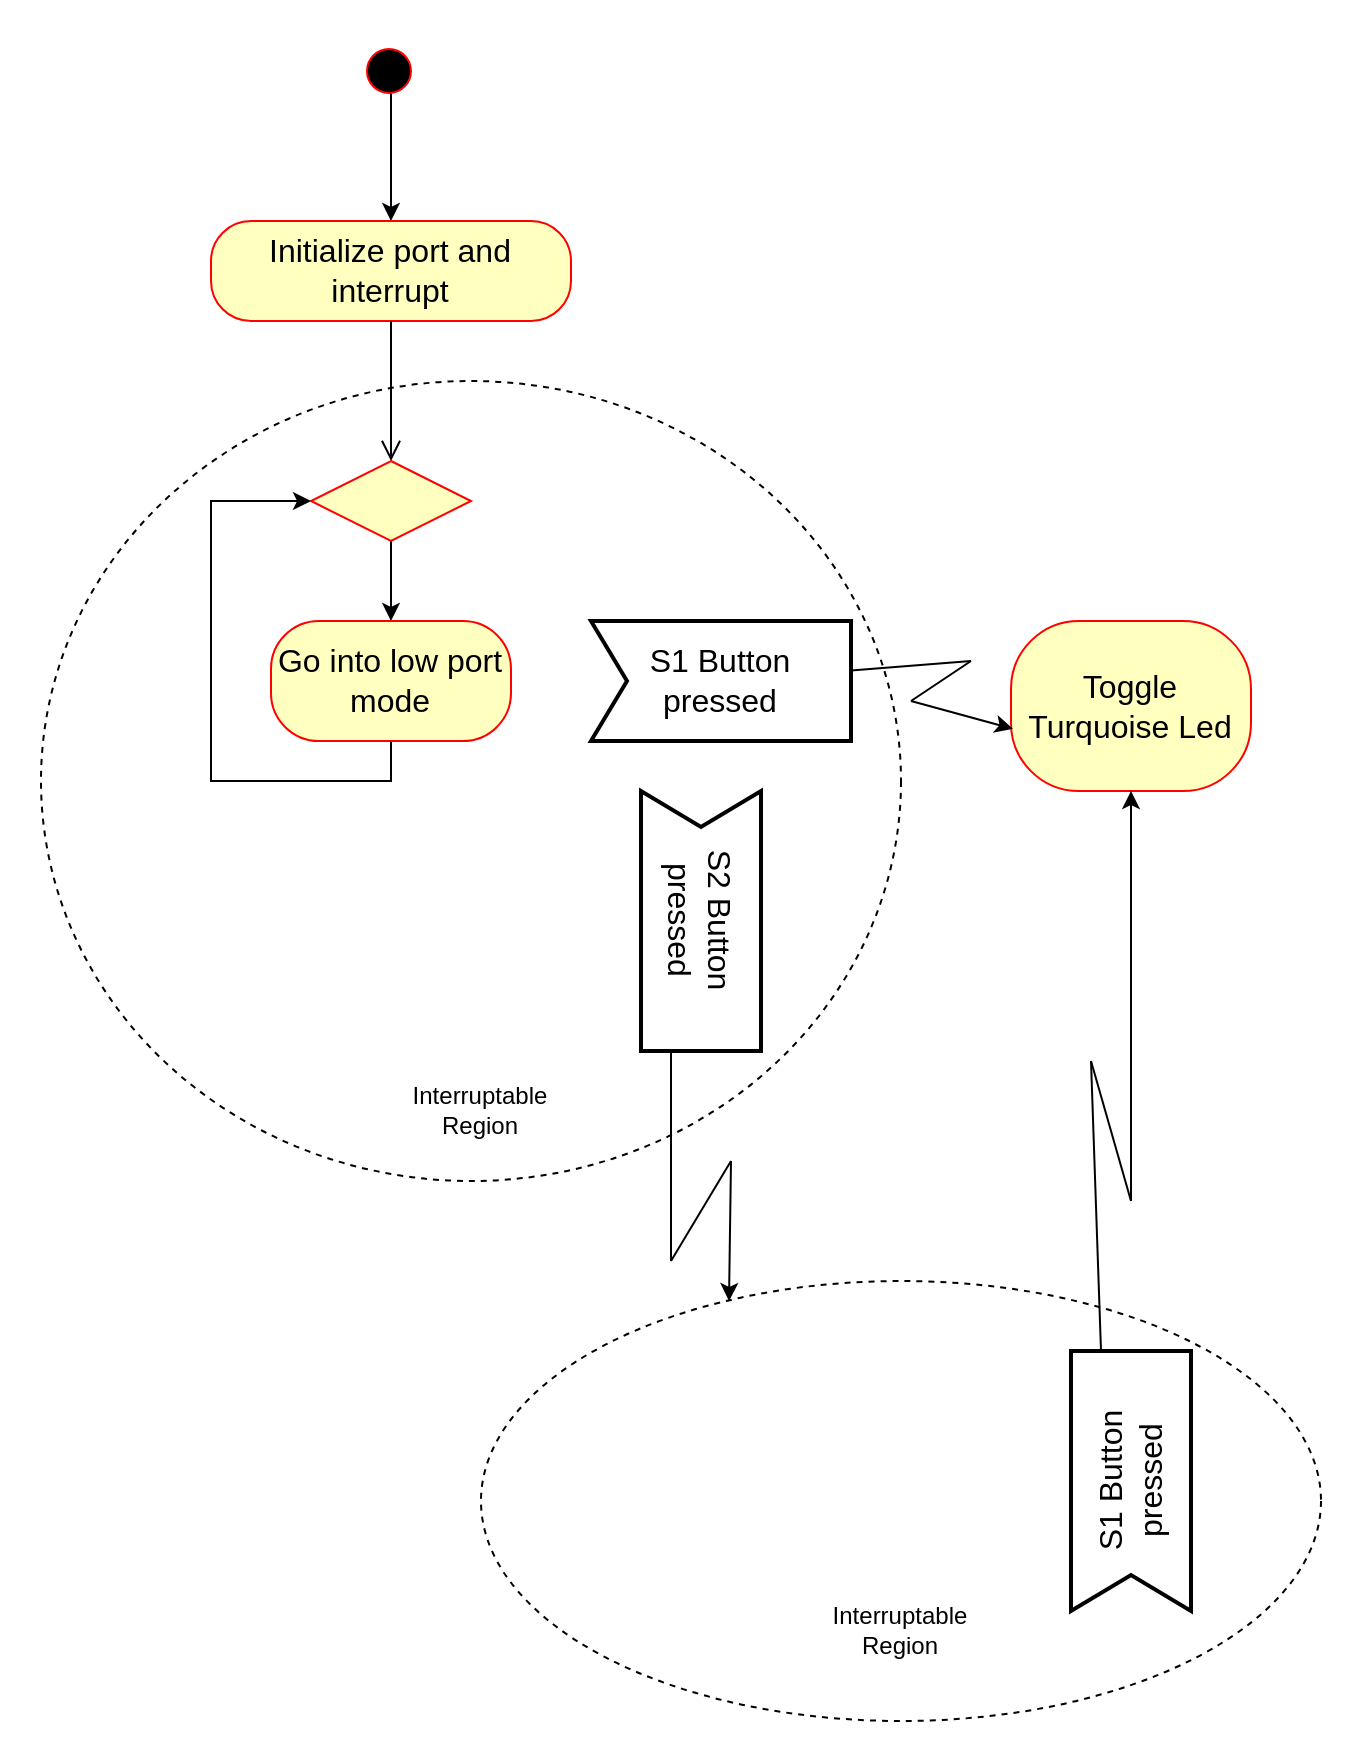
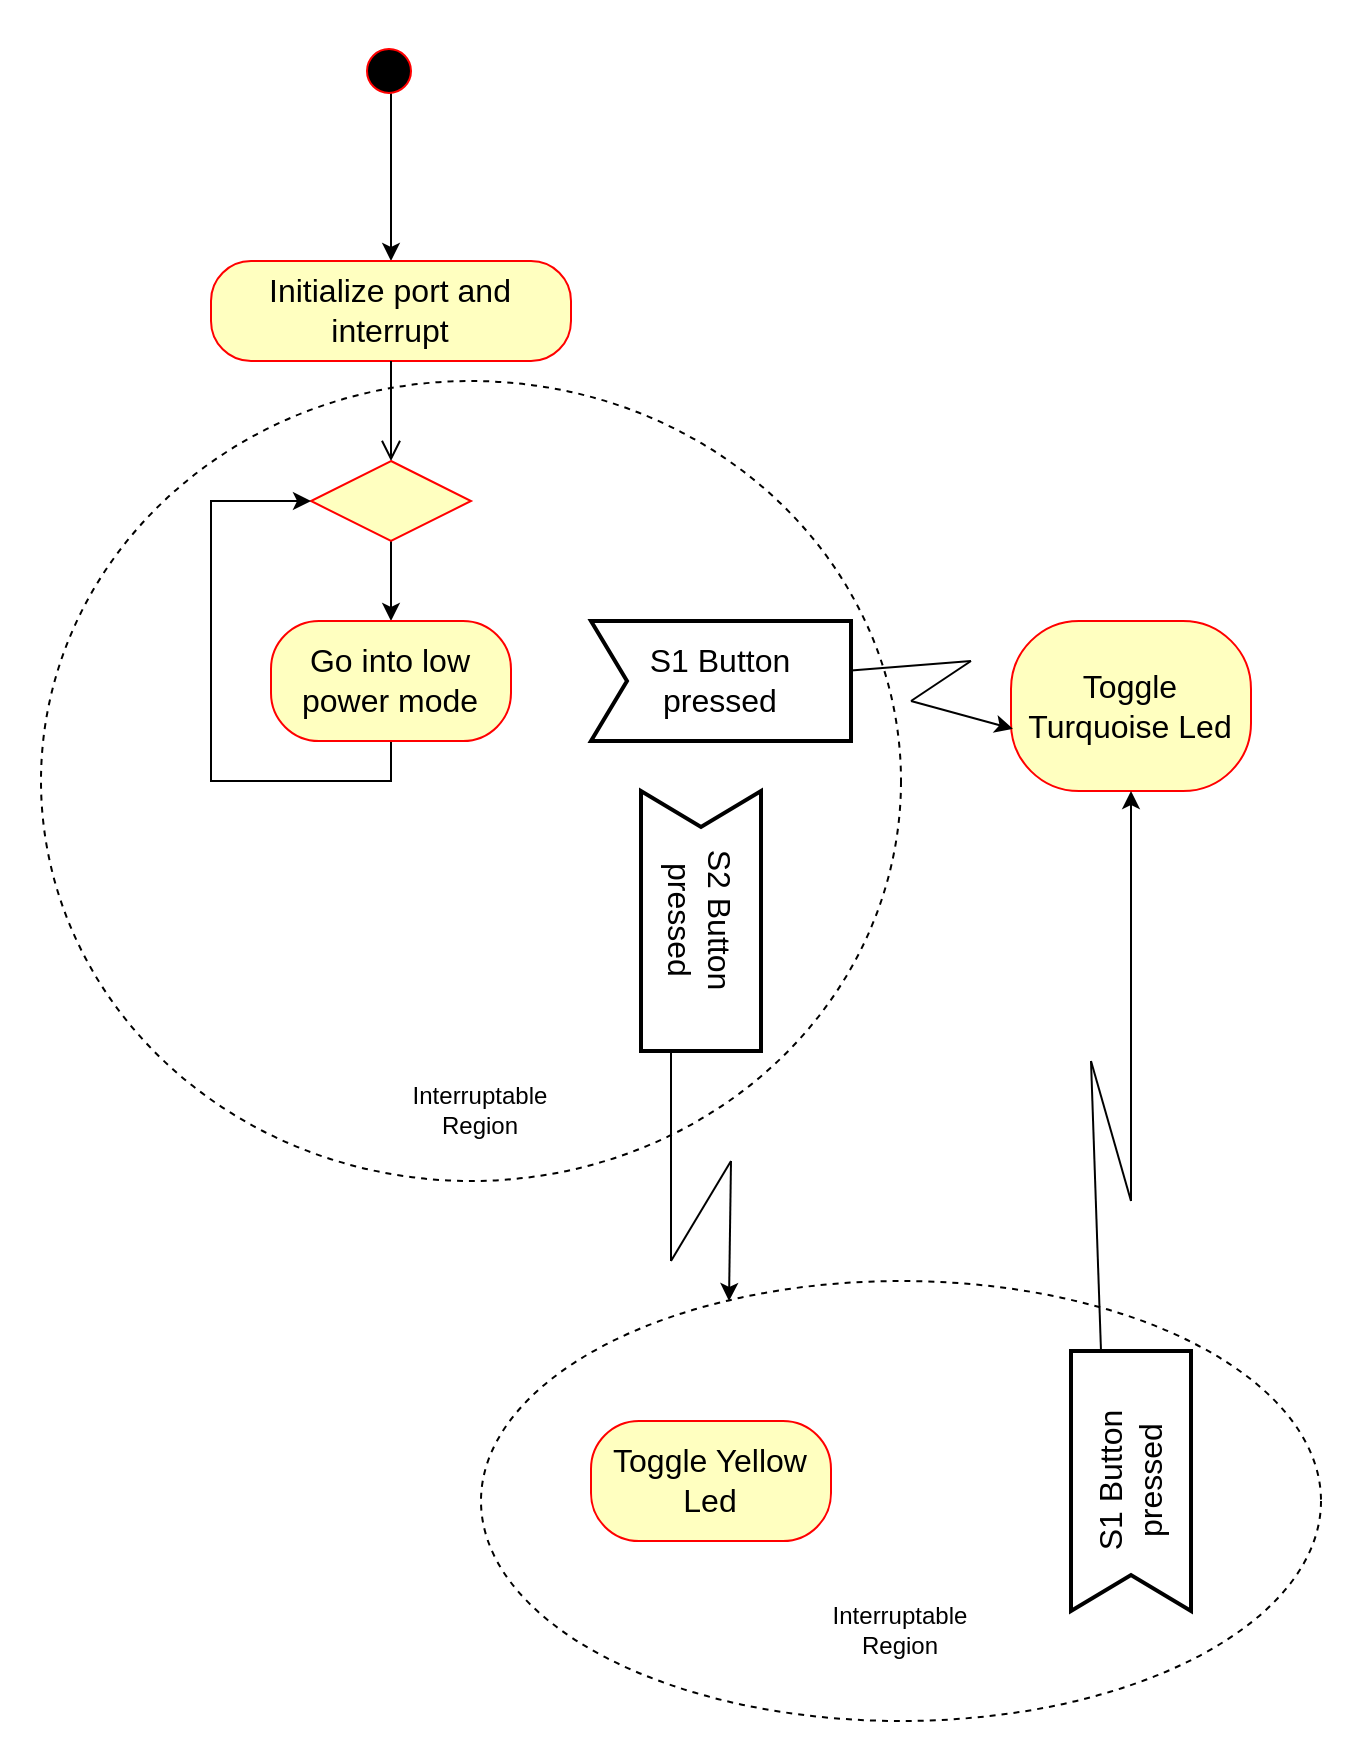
(391, 271) -> (391, 311)
(391, 681) -> (391, 681)
none -> (711, 1481)
